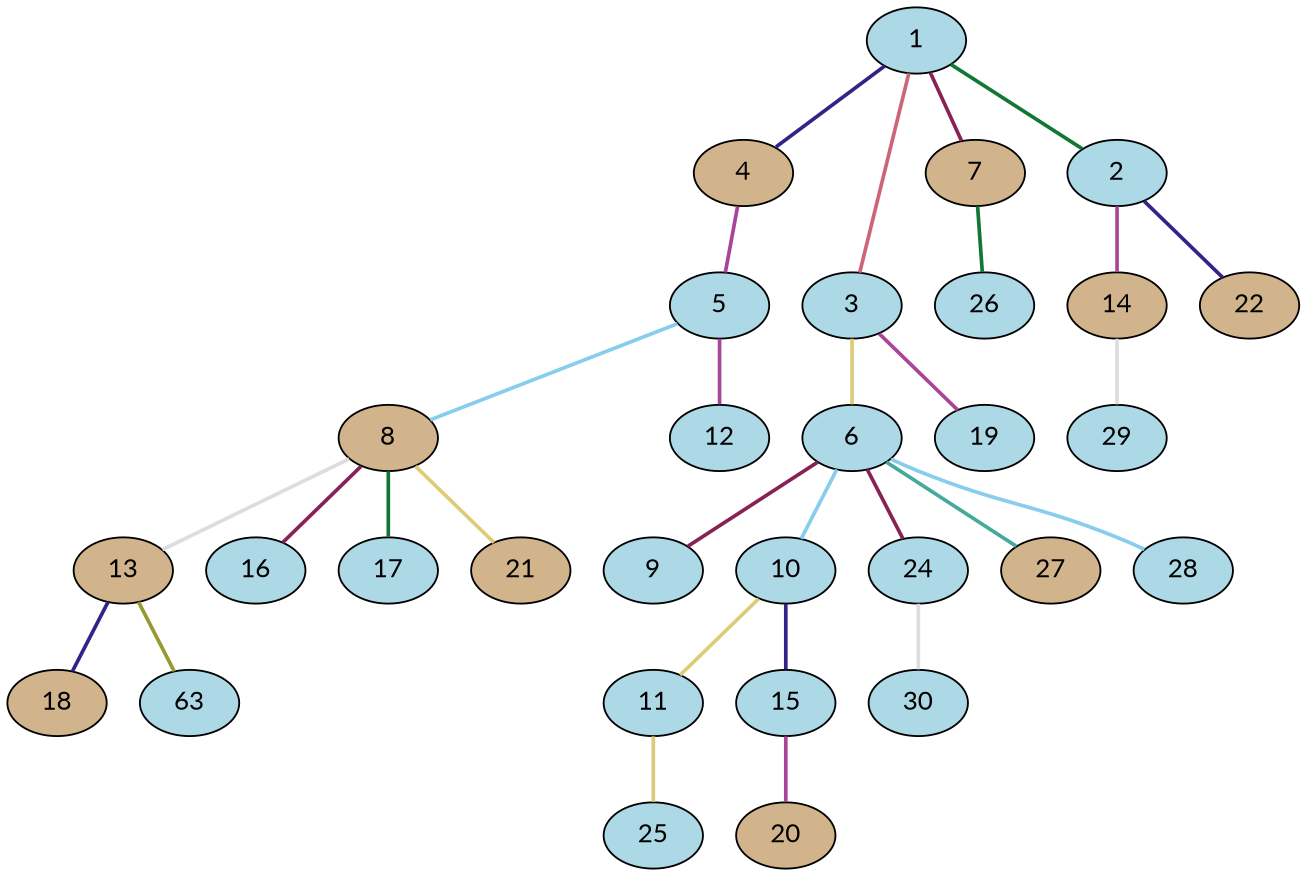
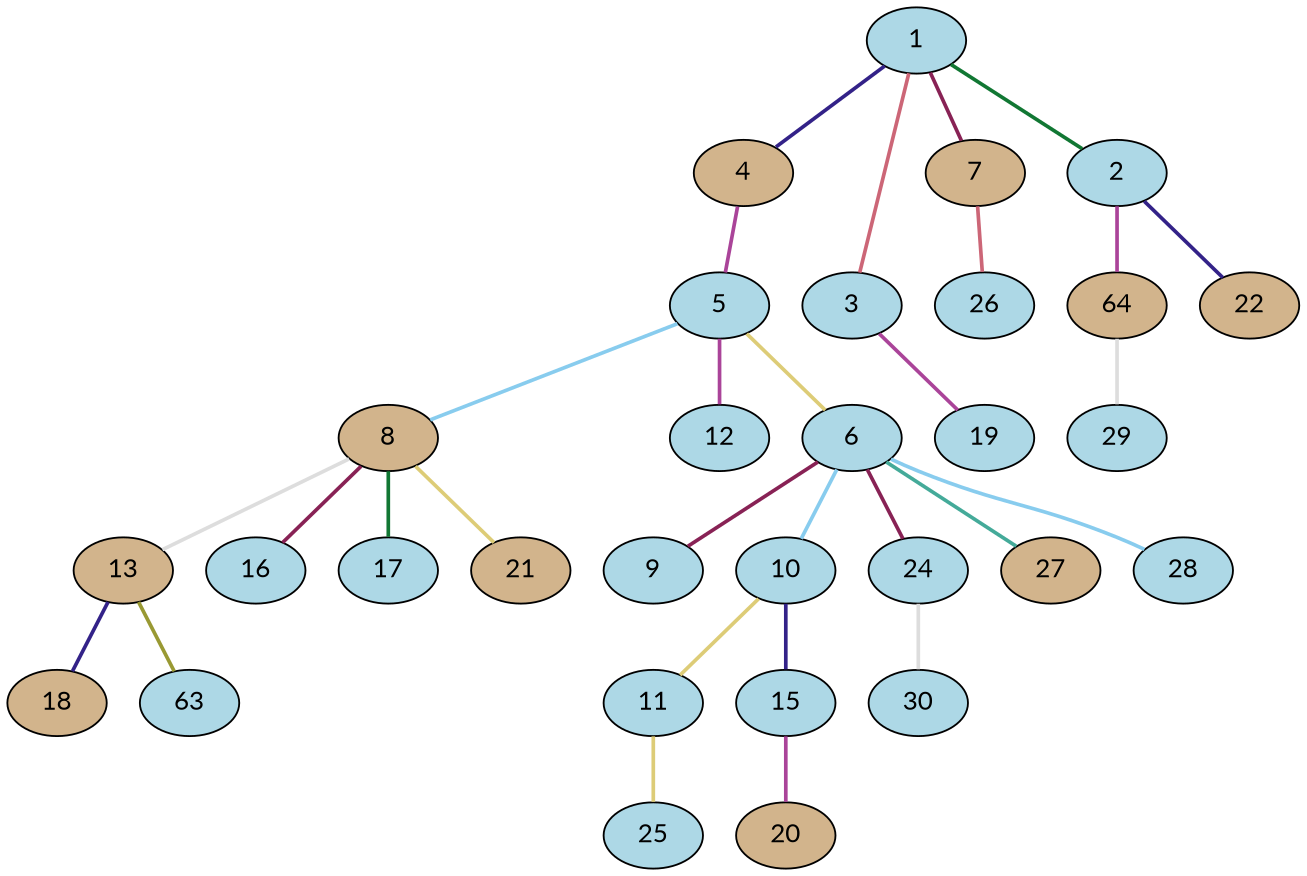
(980, 239) -> (980, 239)
(1117, 305) -> (1117, 305)
(852, 372) -> (786, 372)
